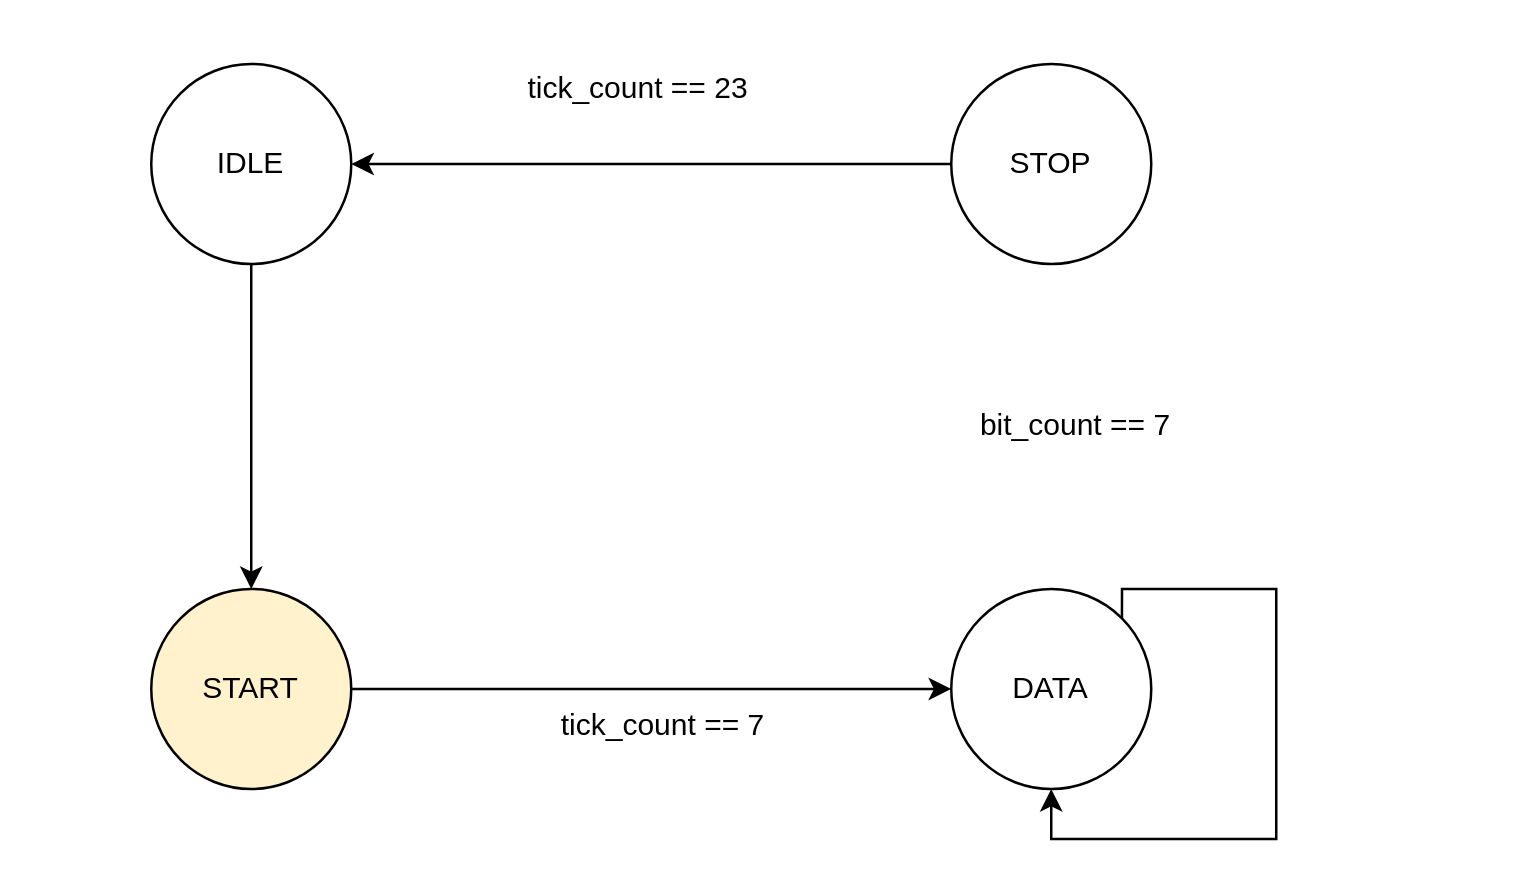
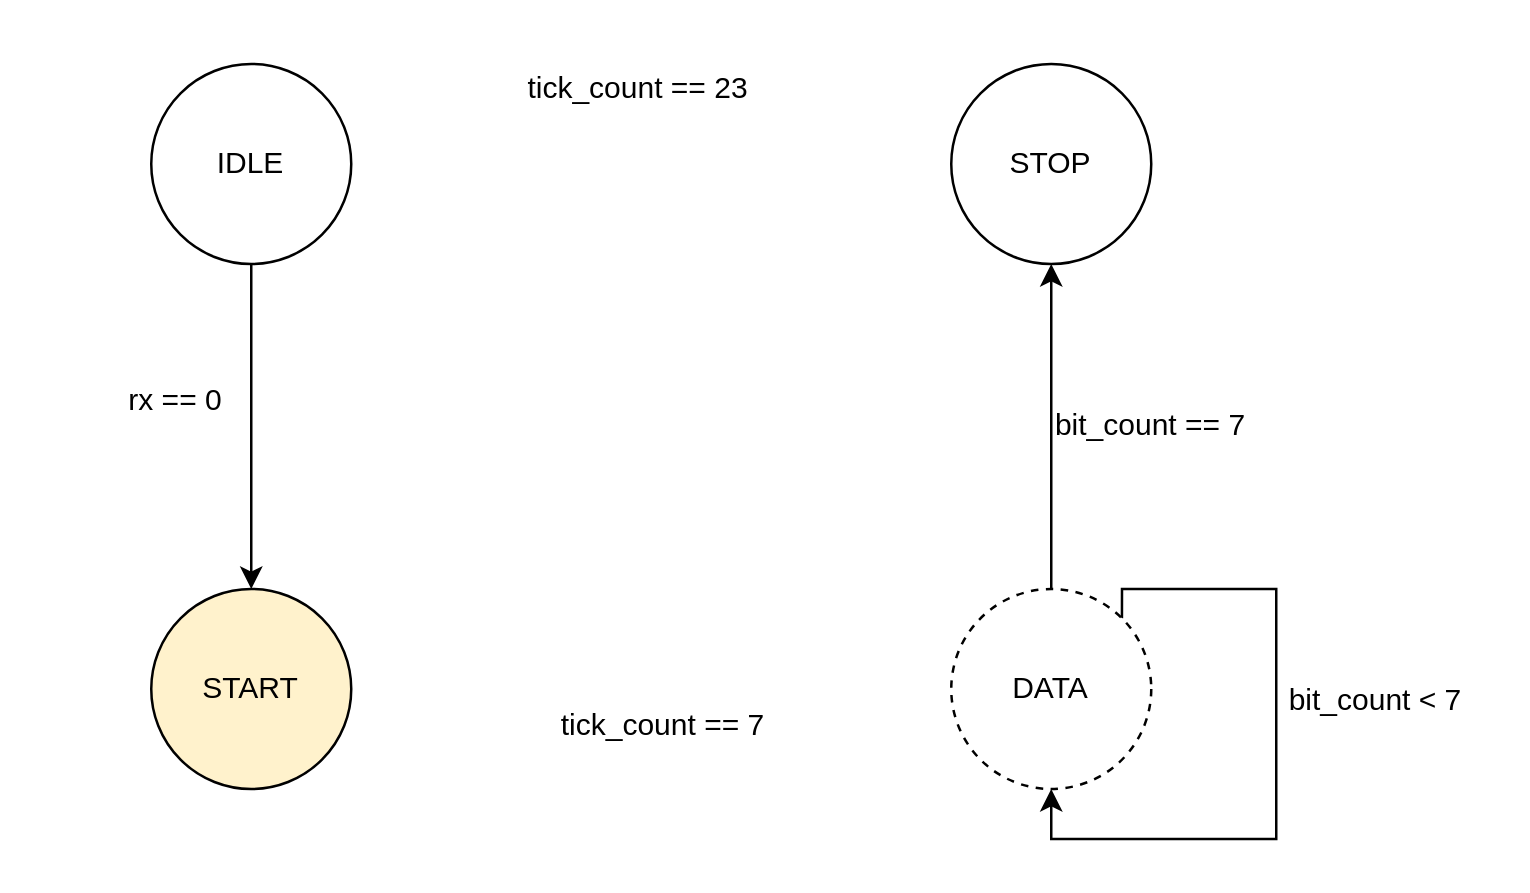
(659, 164) -> none
none -> (176, 401)
(1076, 426) -> (1151, 426)
none -> (1051, 435)
(643, 689) -> none
(1051, 689) -> (1051, 689)
none -> (1376, 701)
